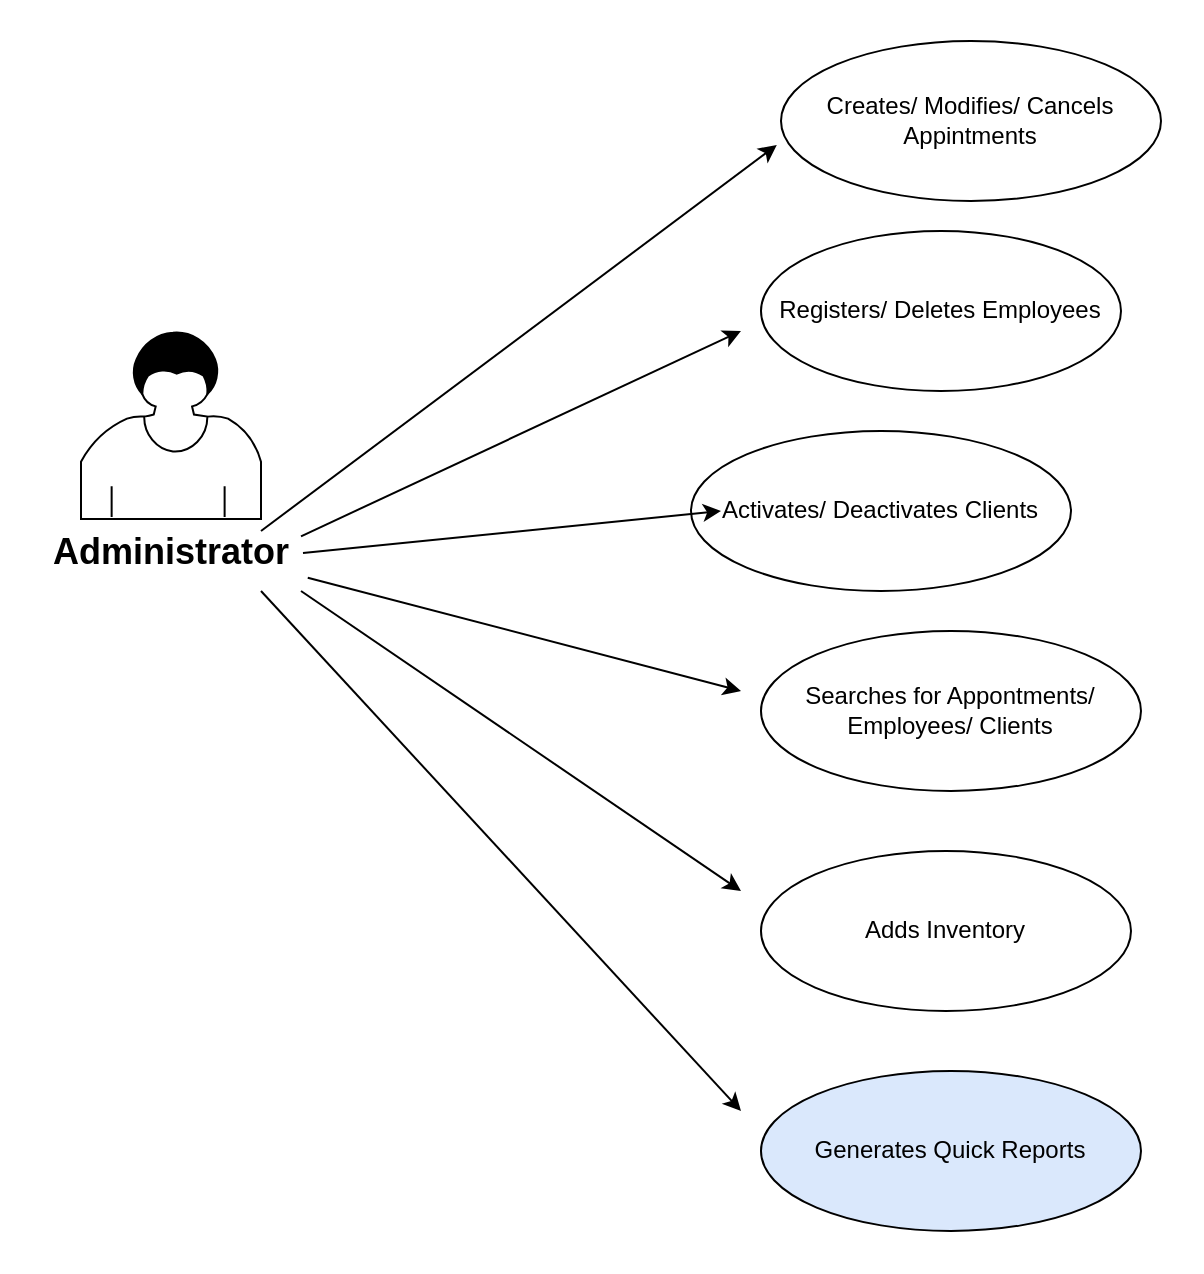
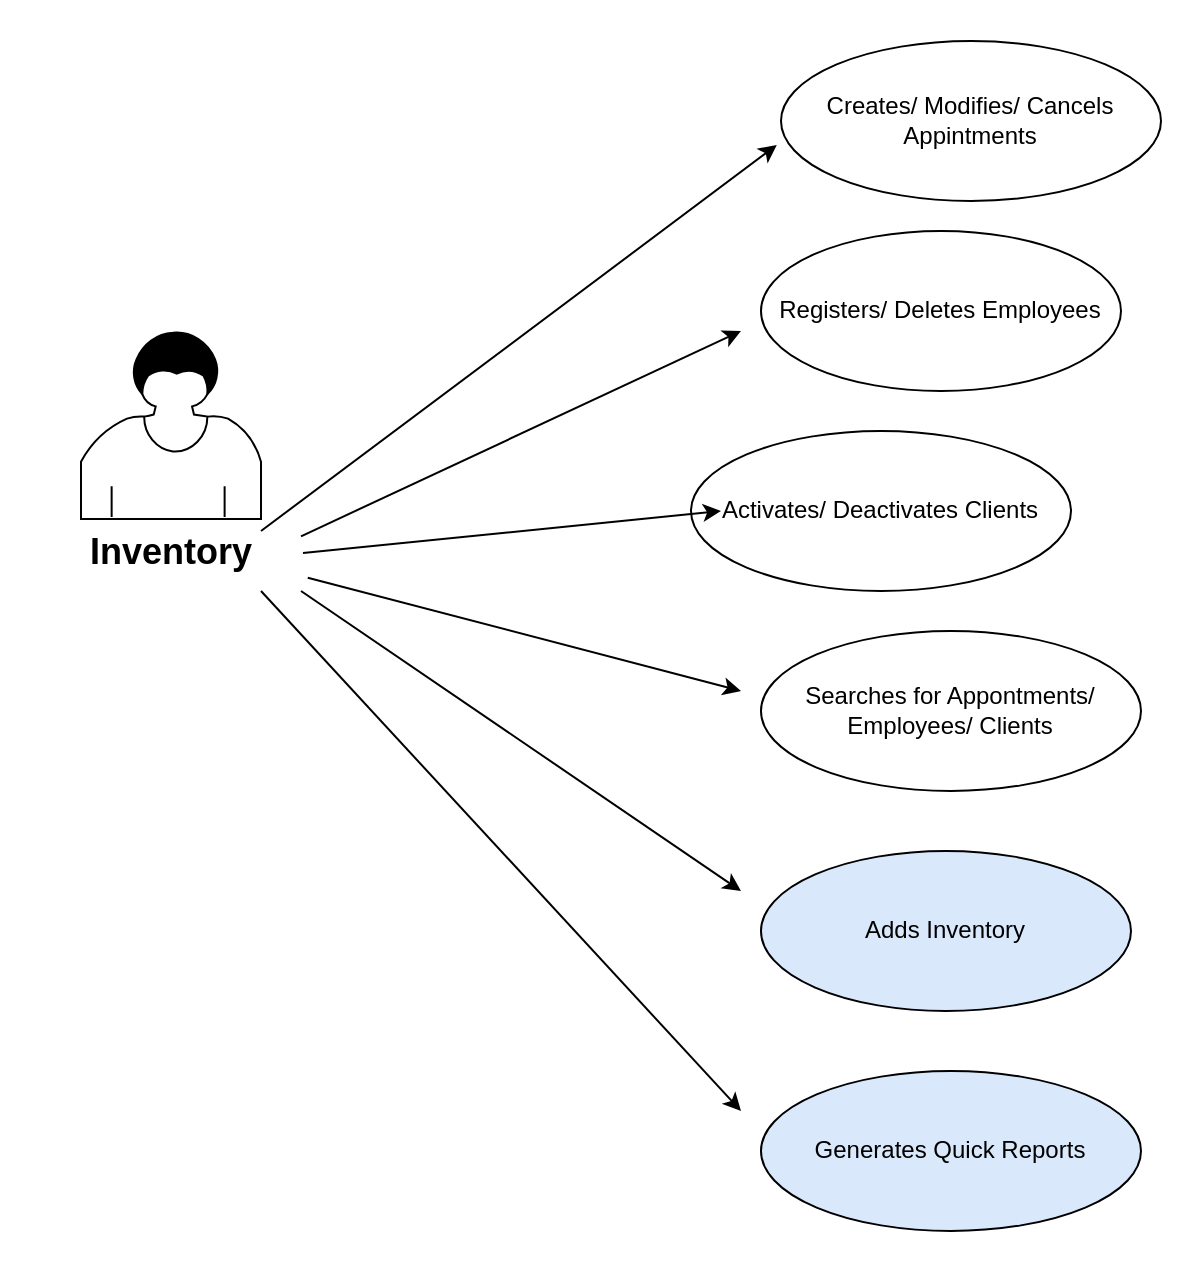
(172, 553) -> (172, 553)
(946, 931) -> (946, 931)
